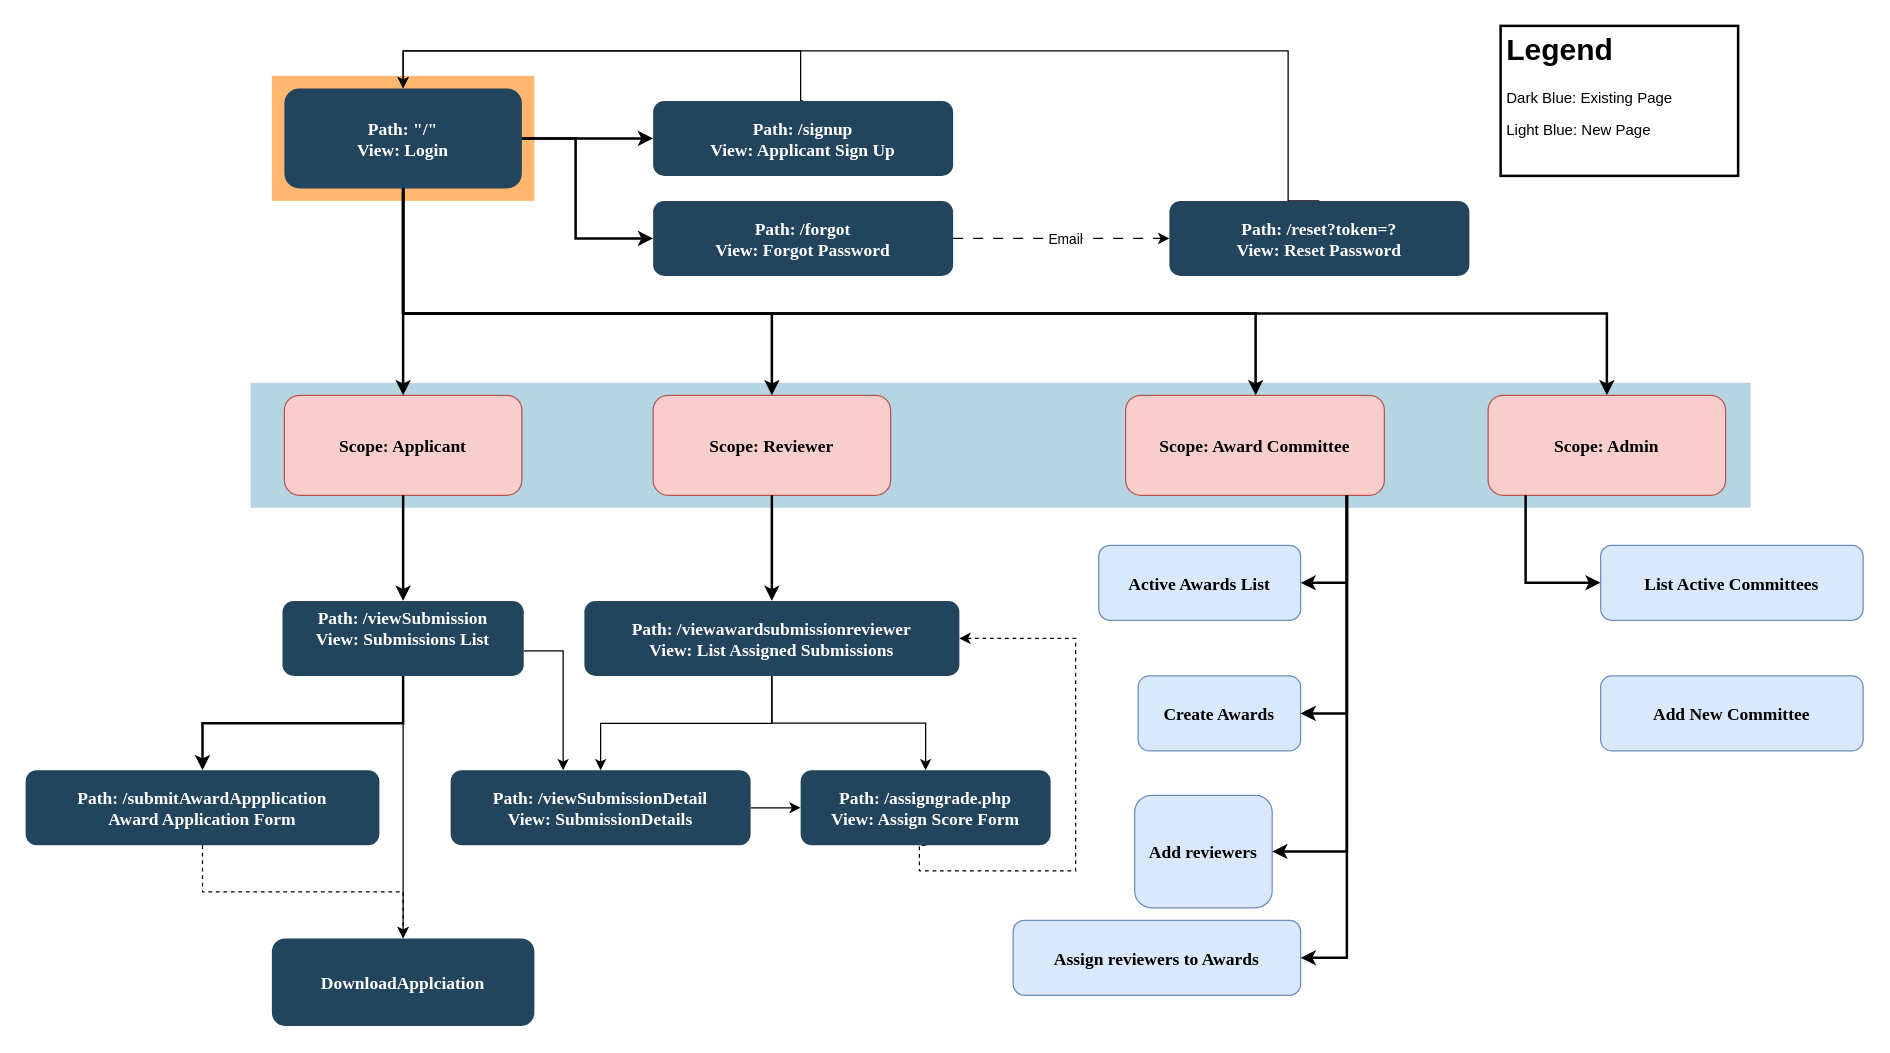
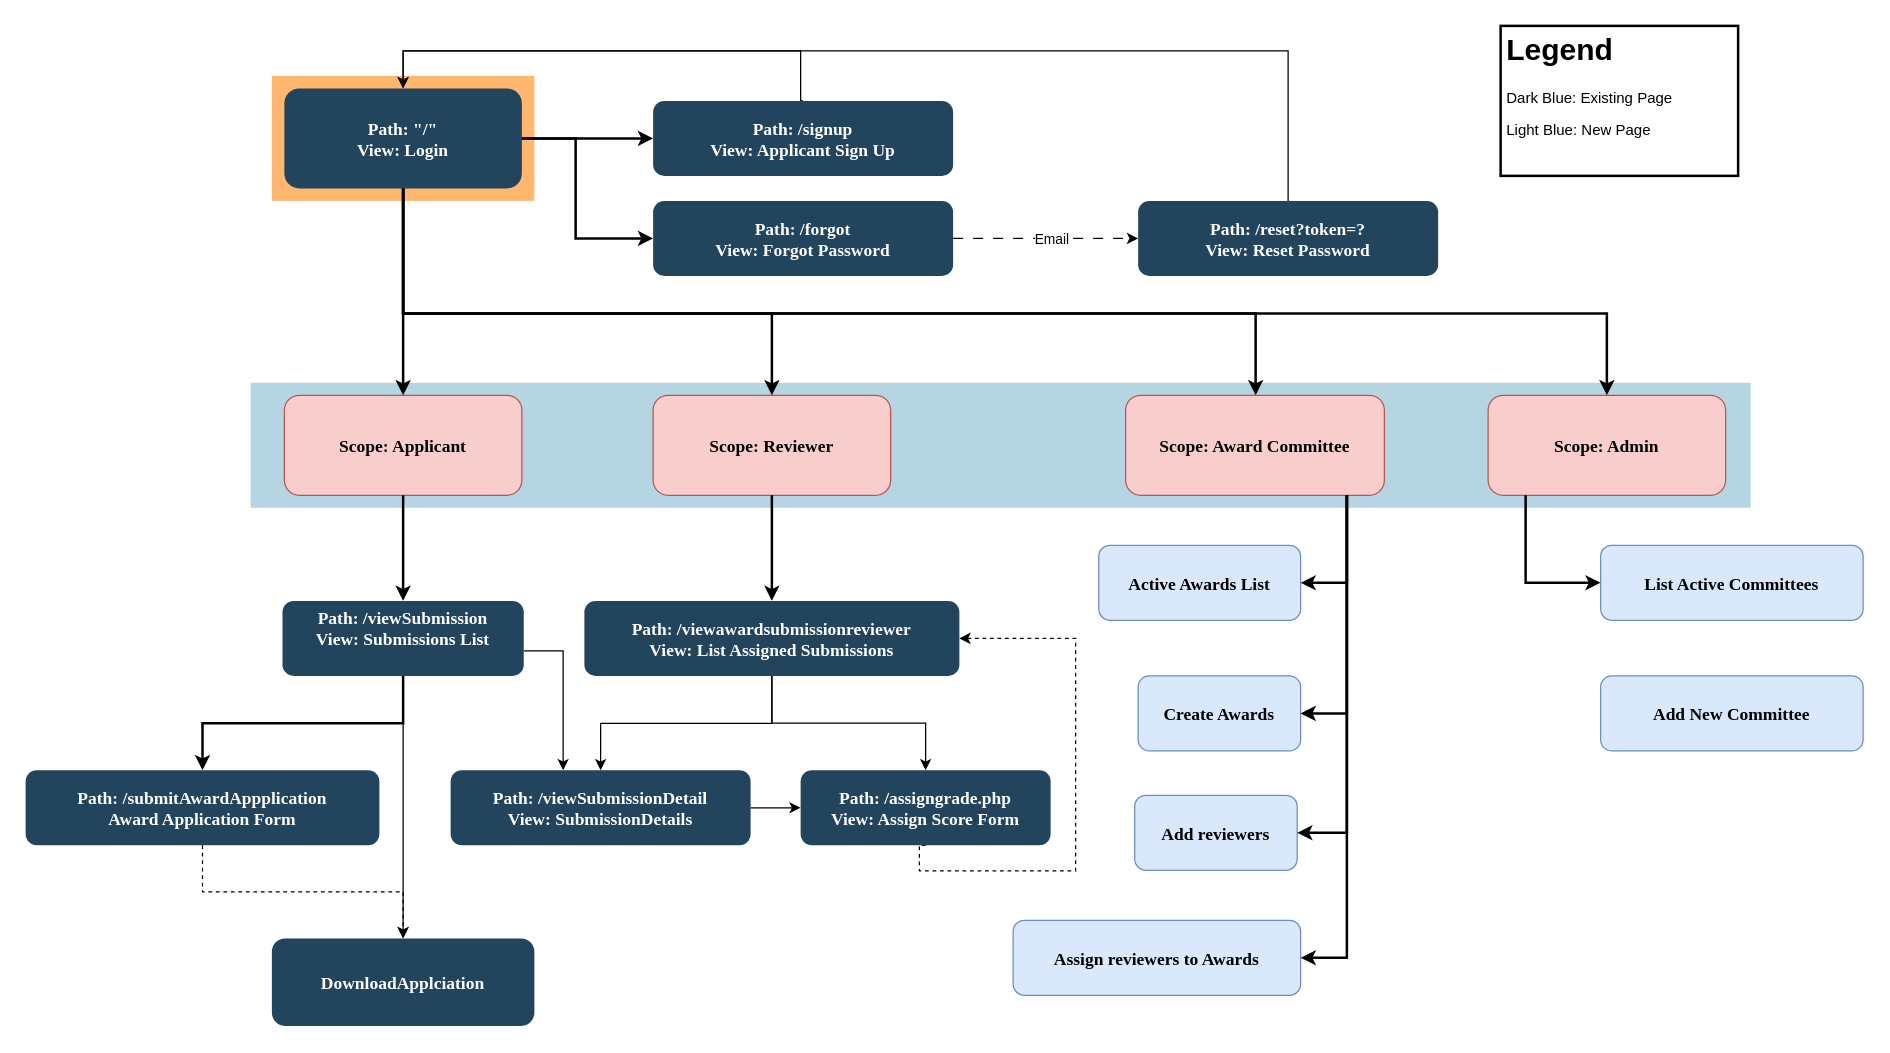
(1319, 238) -> (1288, 238)
(1203, 851) -> (1216, 833)
